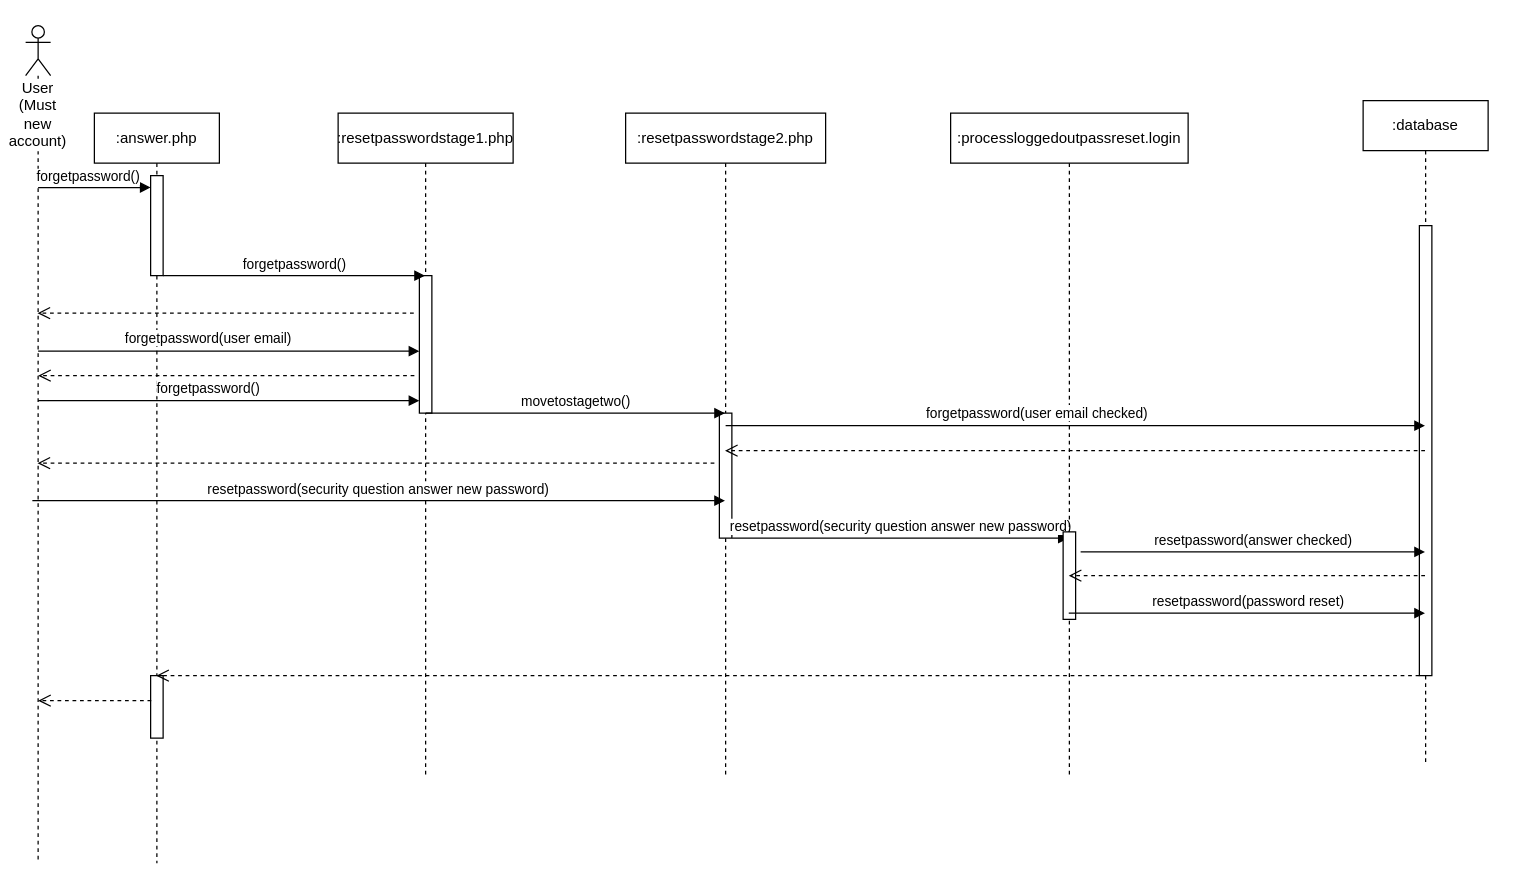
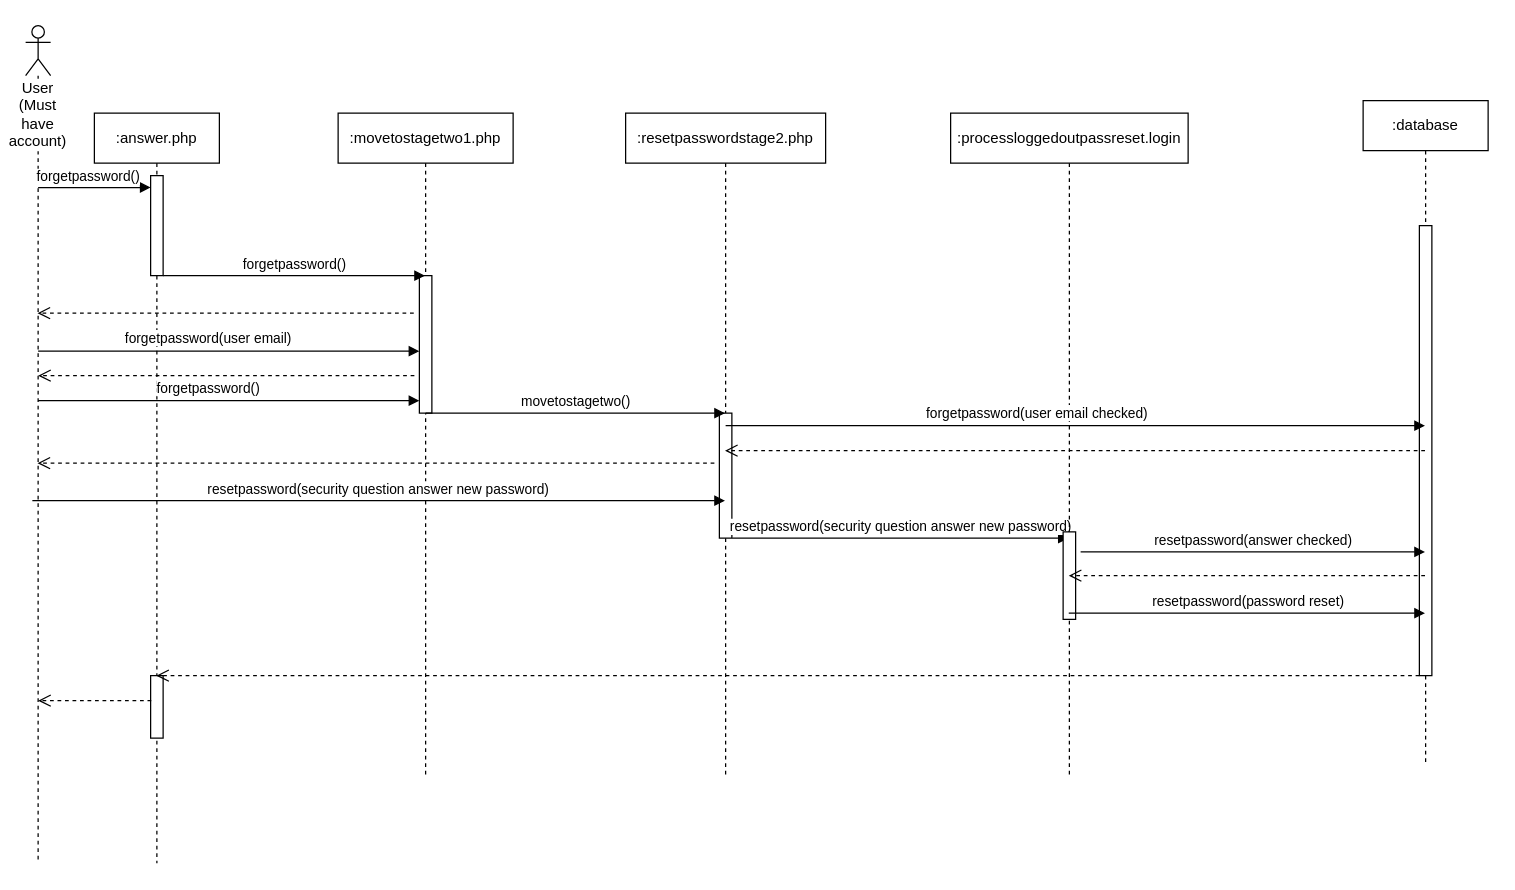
(426, 138) -> (426, 138)
(38, 160) -> (38, 160)
